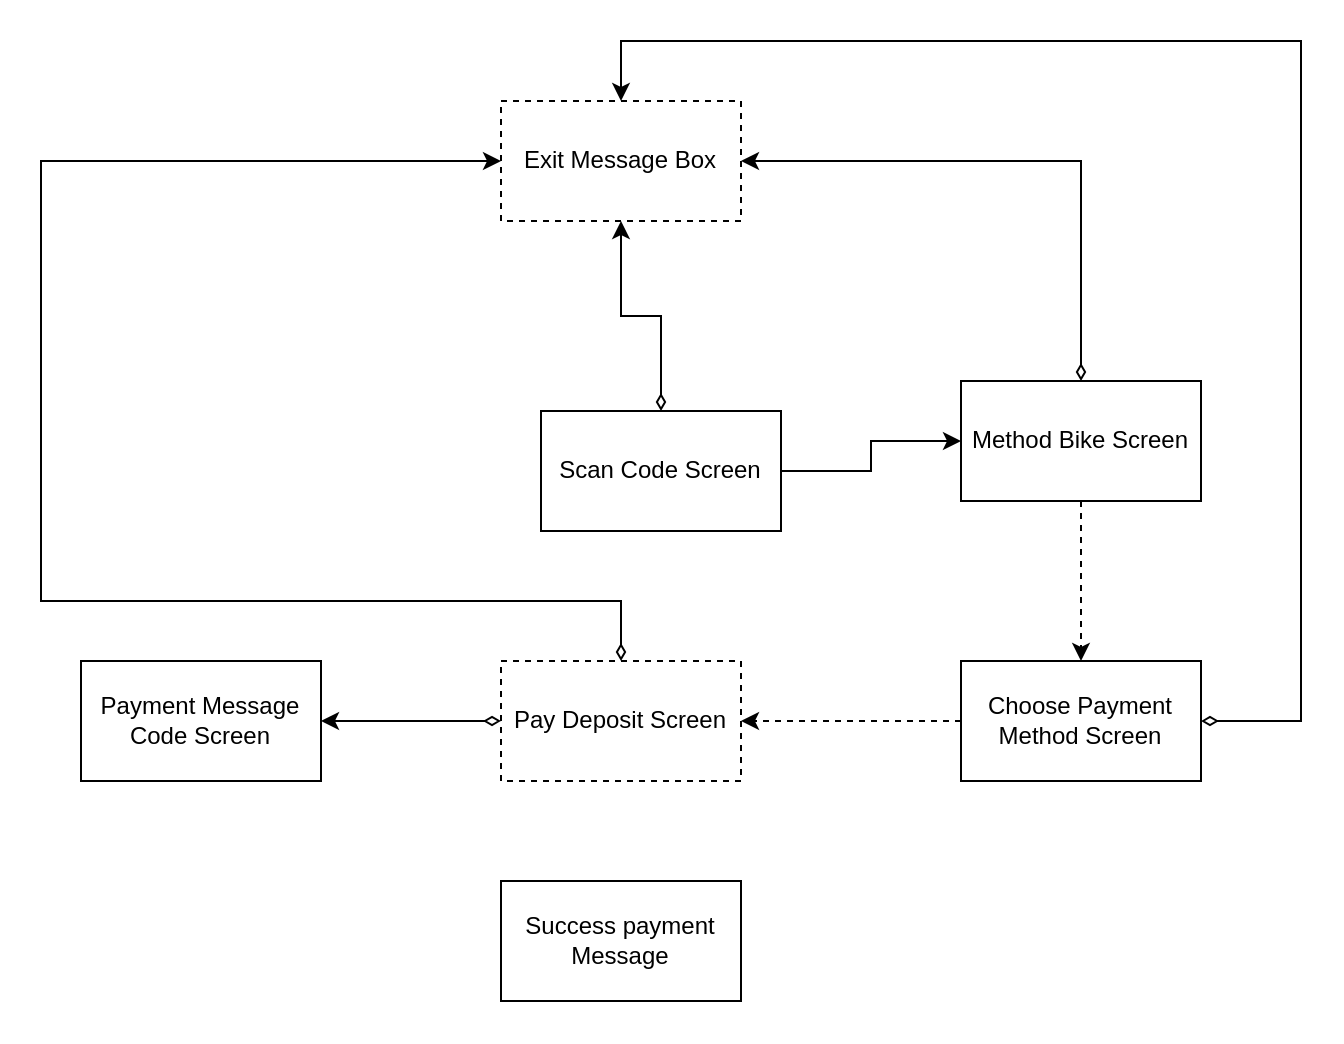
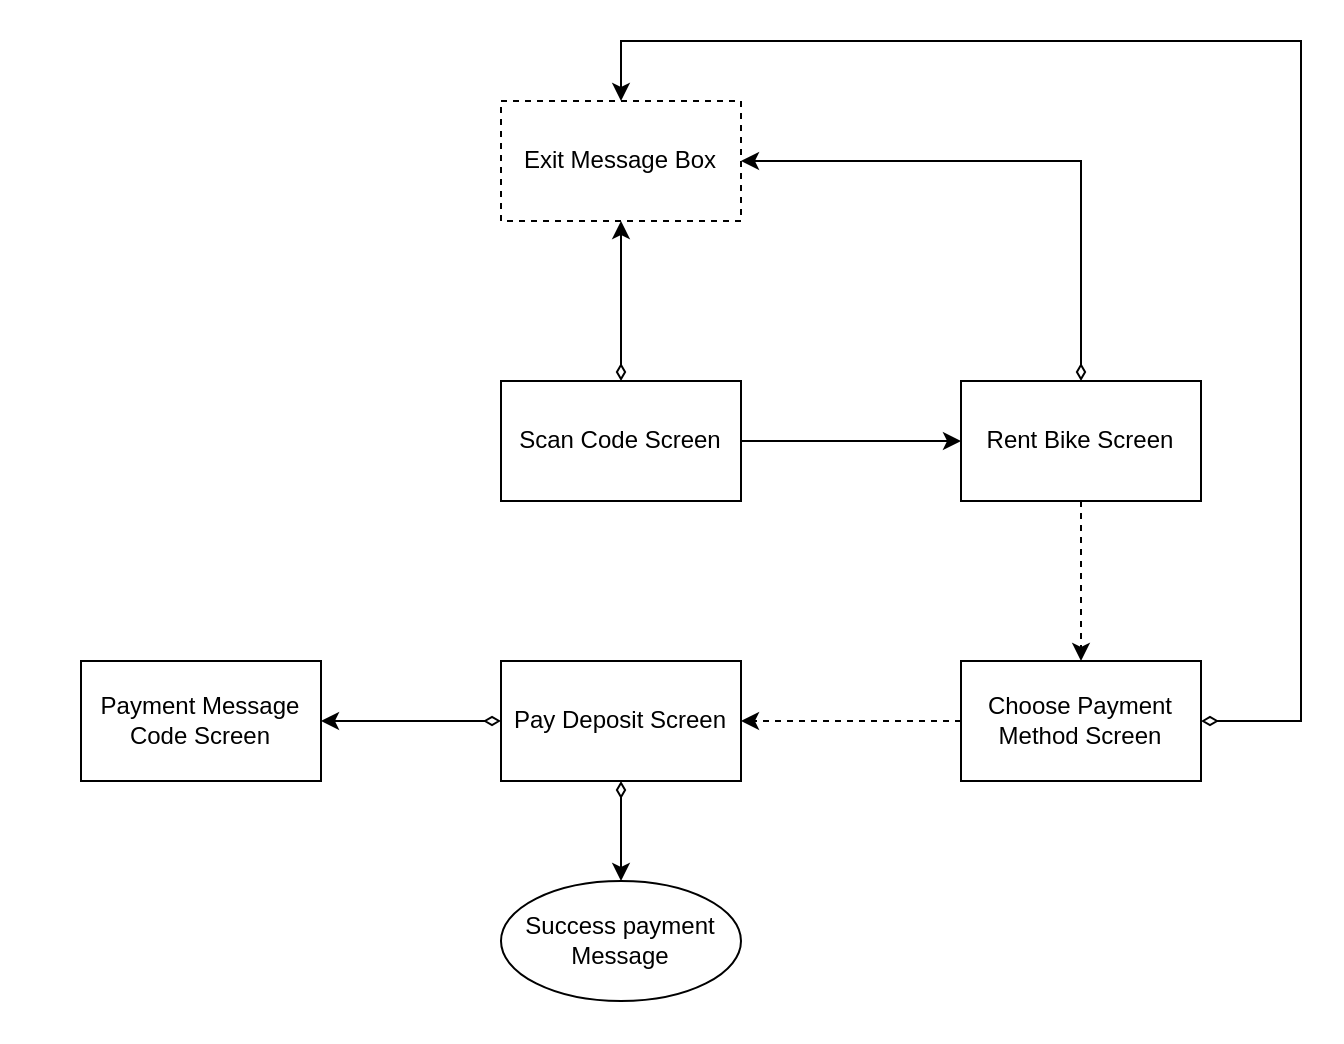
(1081, 441) -> (1081, 441)
(41, 470) -> none
(661, 471) -> (621, 441)
(621, 721) -> (621, 721)
none -> (621, 832)
(621, 941) -> (621, 941)
